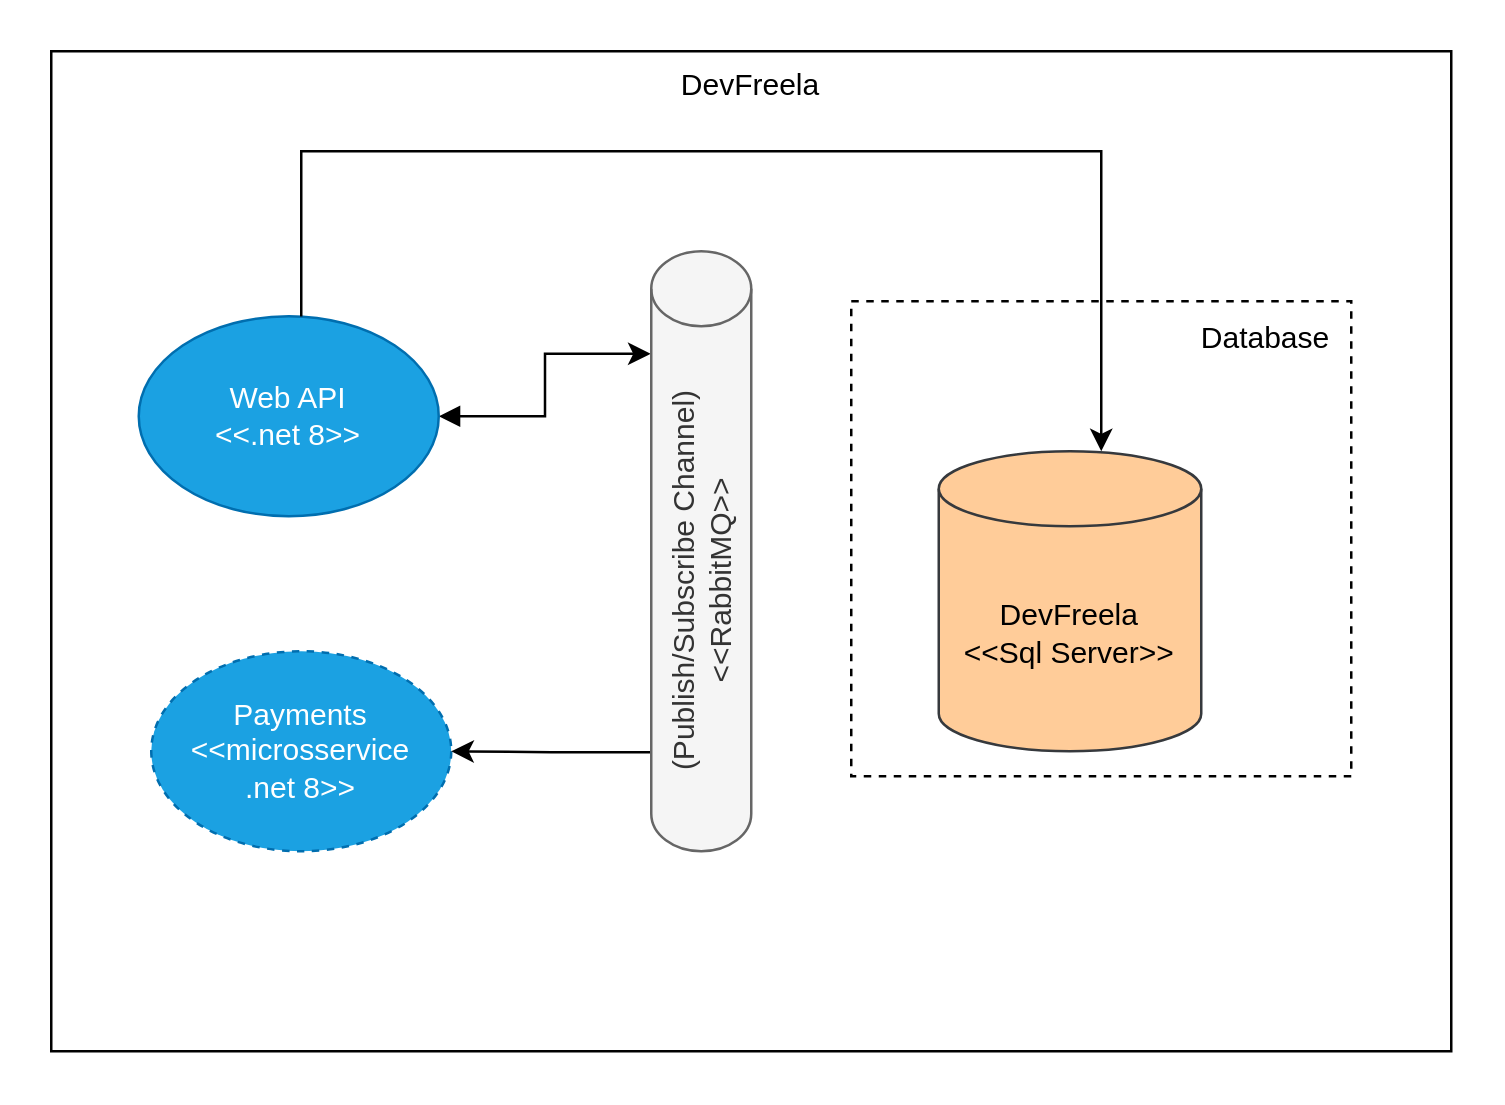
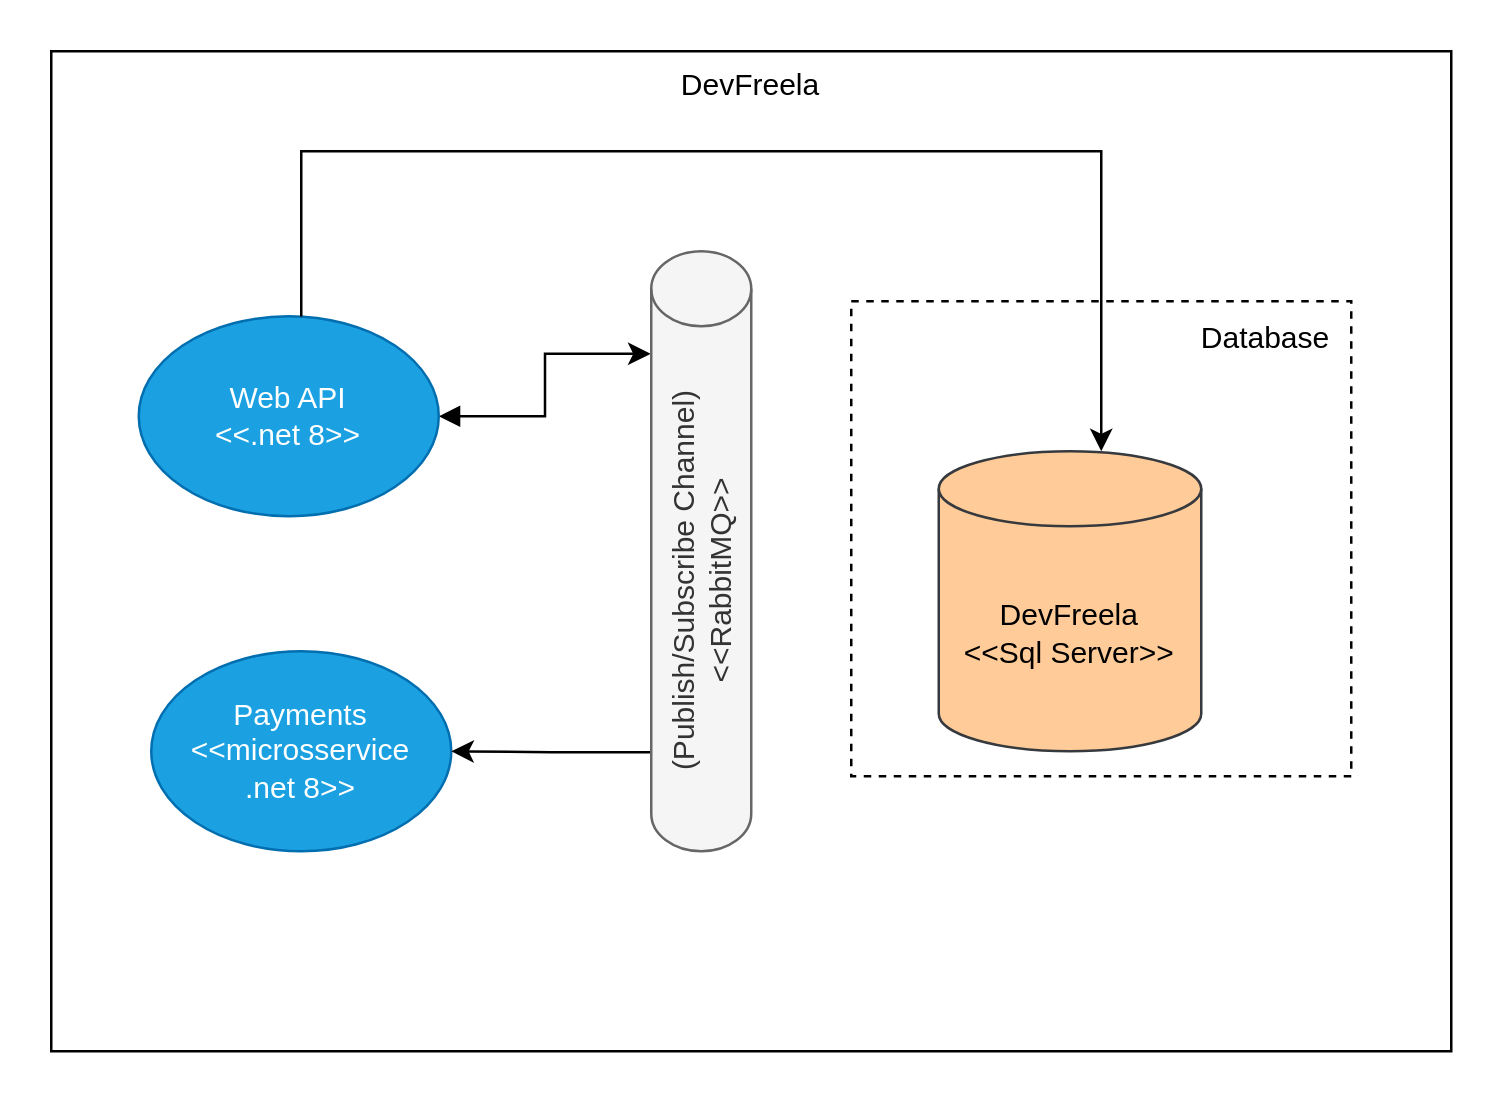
(301, 751) -> (301, 751)
